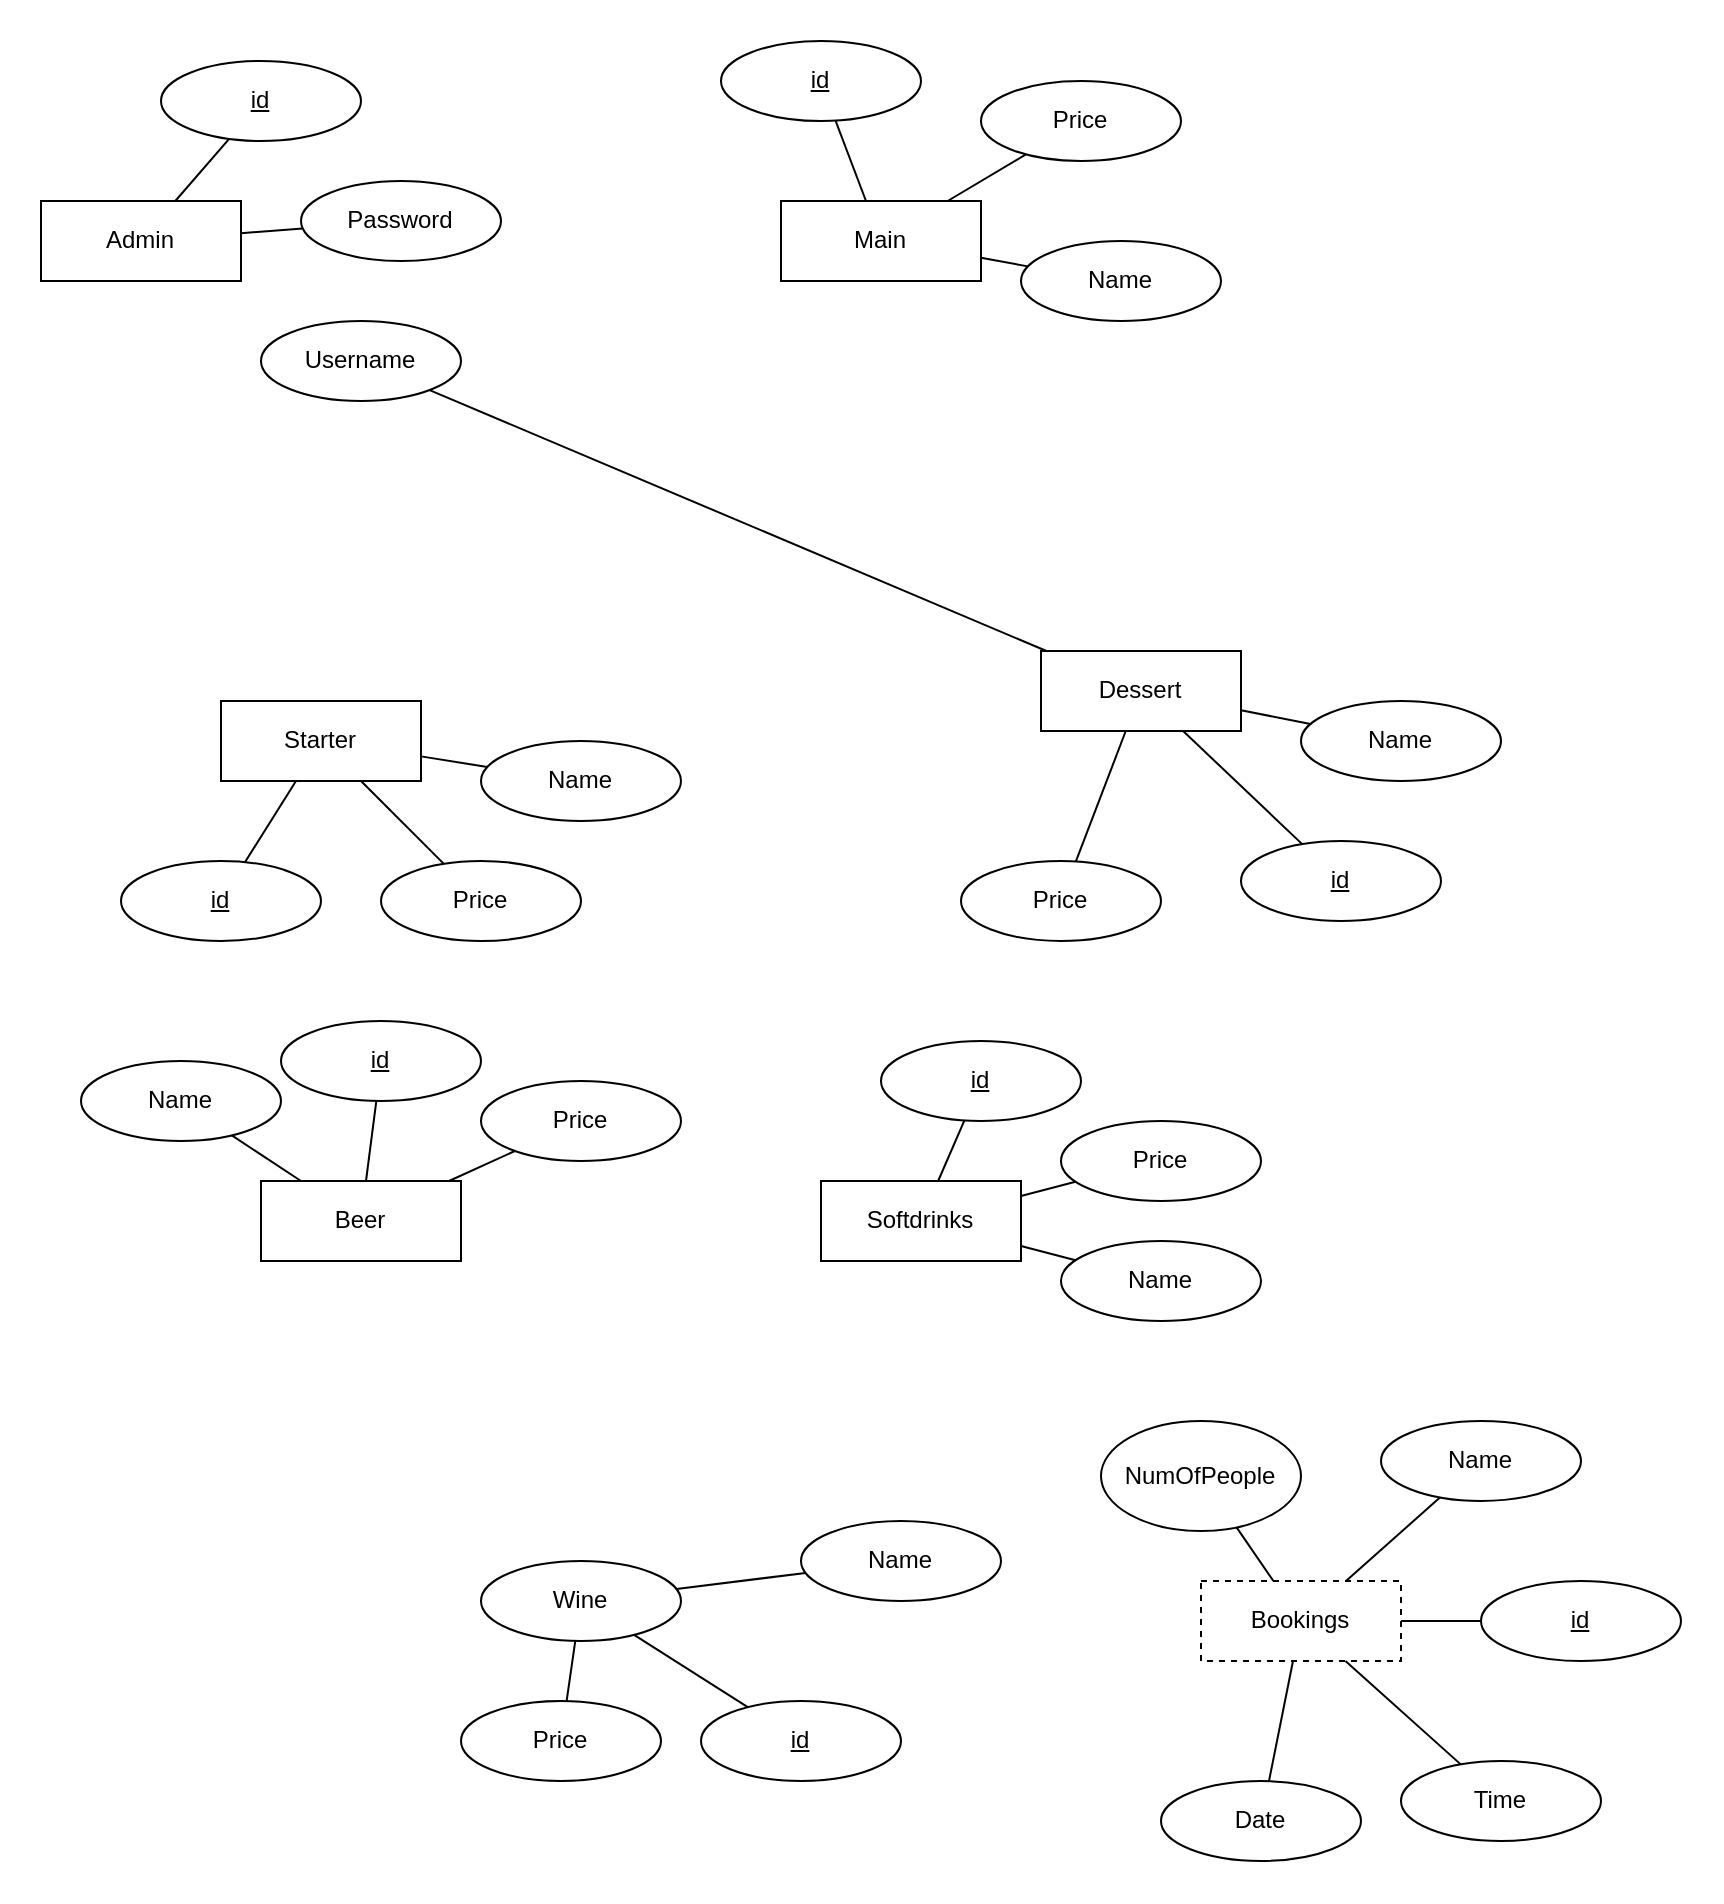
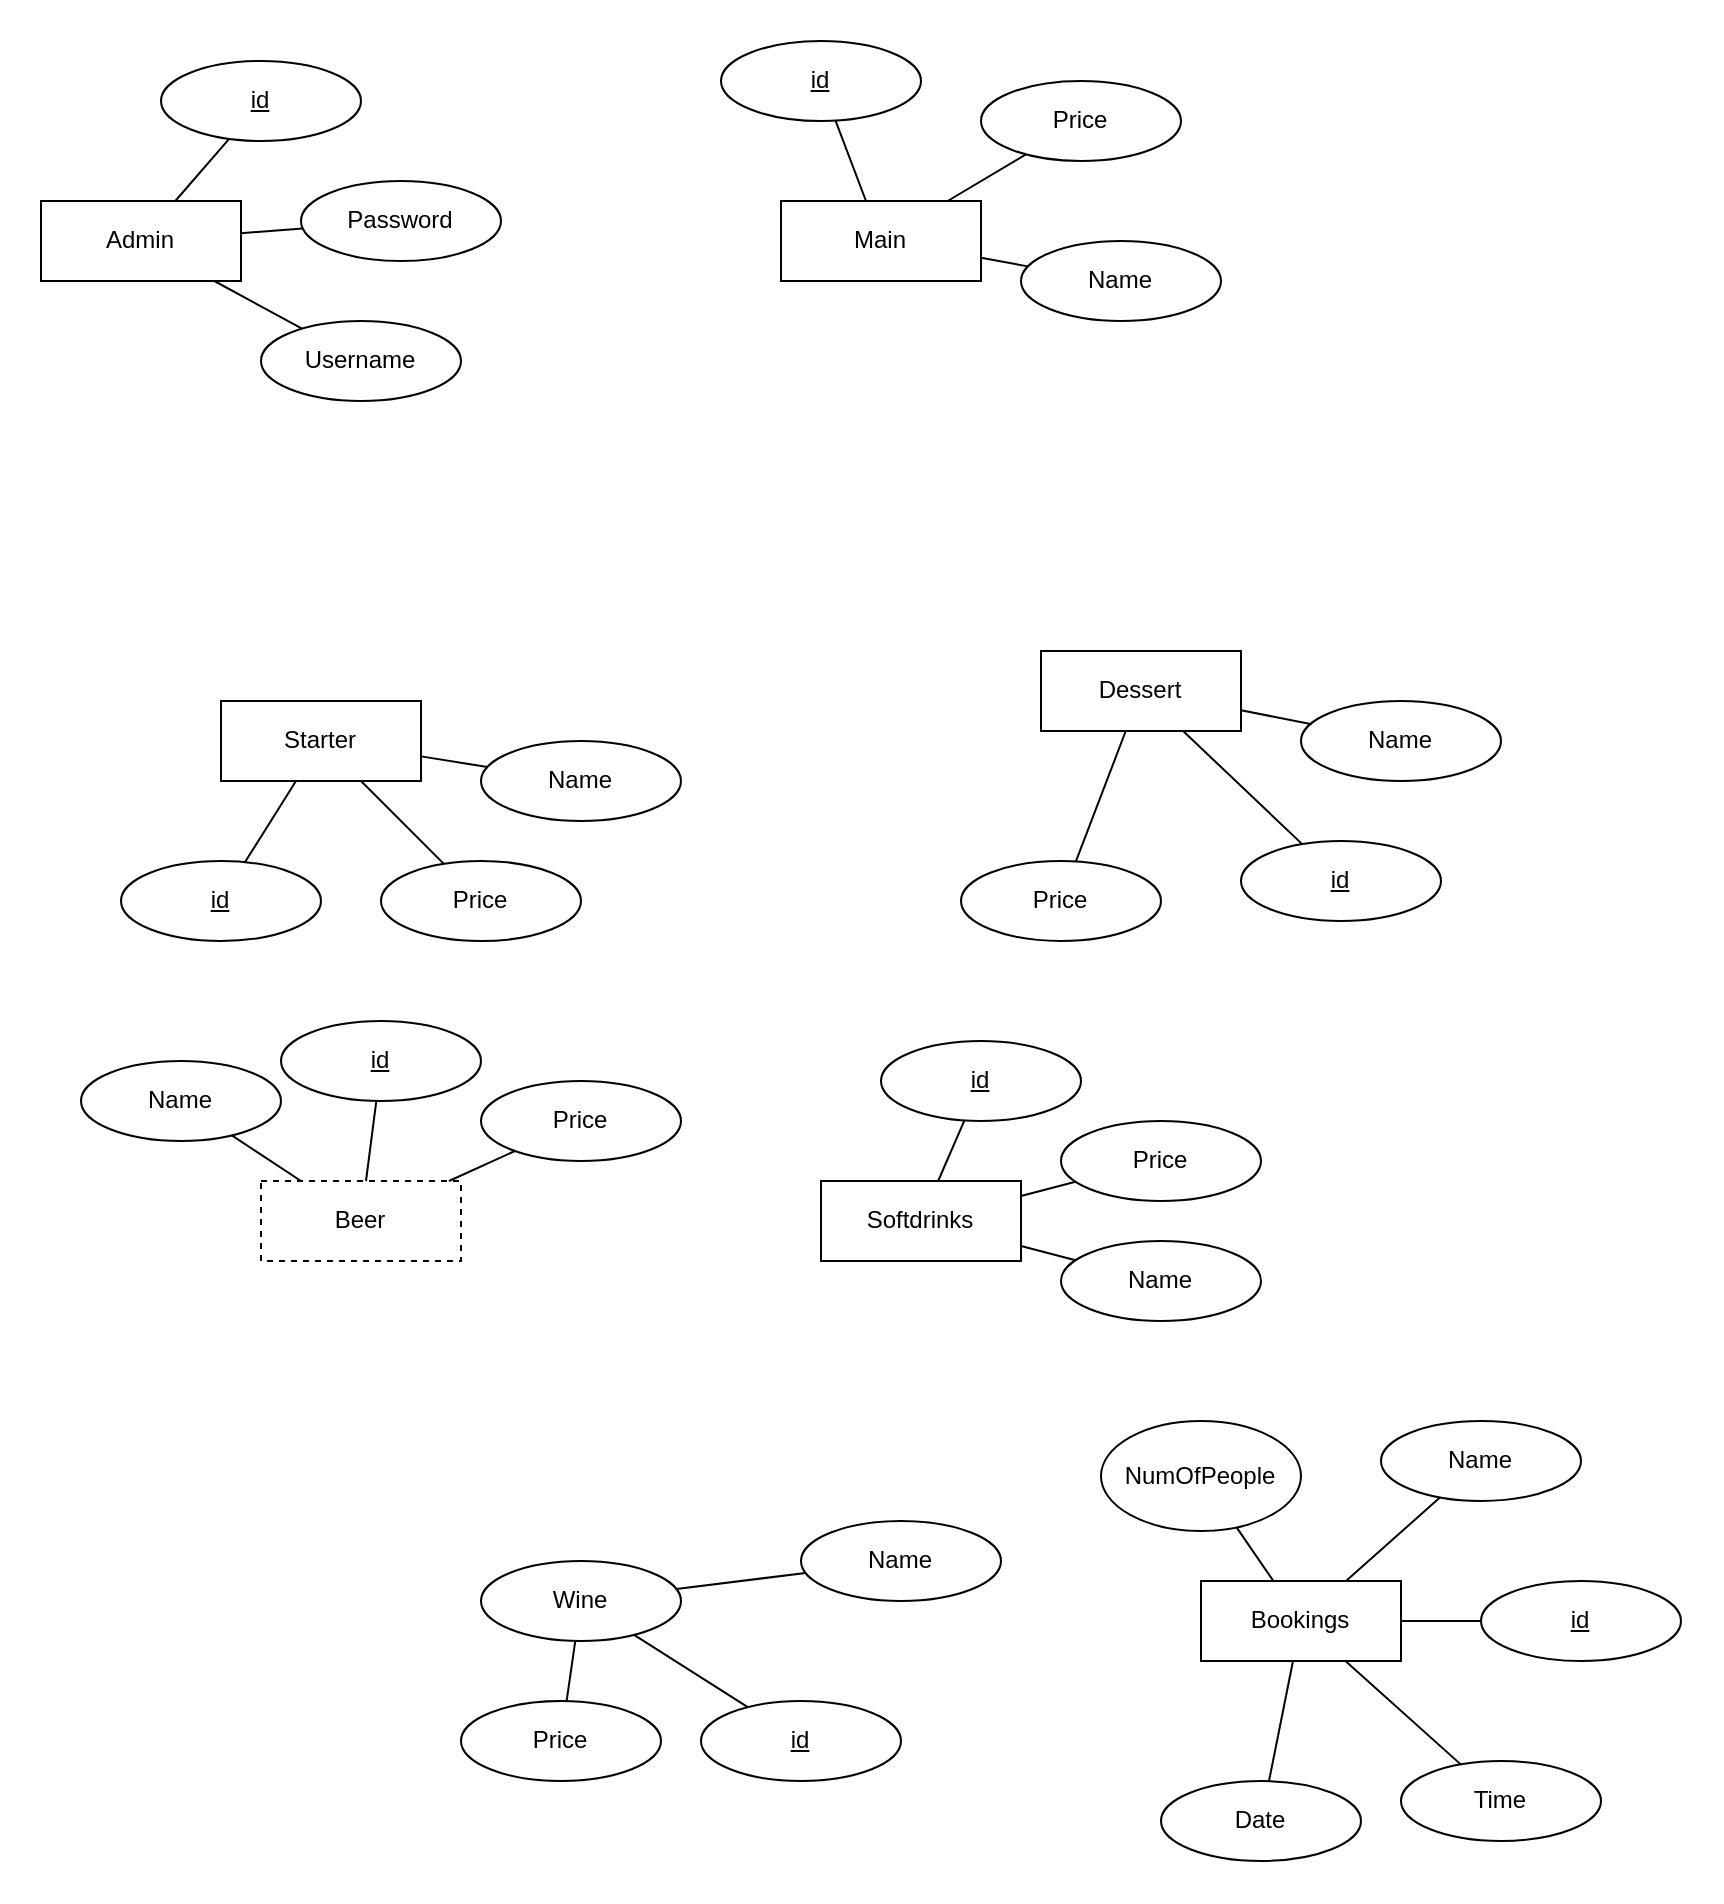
(738, 520) -> (259, 305)
(361, 1221) -> (361, 1221)
(1301, 1621) -> (1301, 1621)
